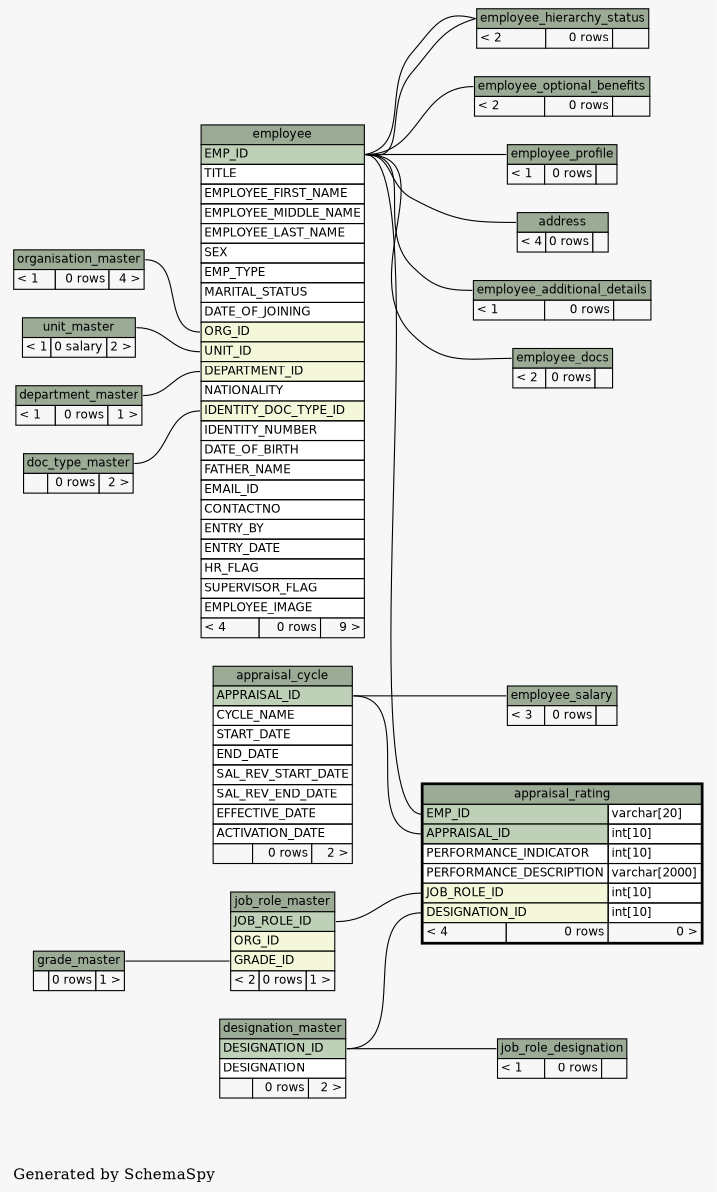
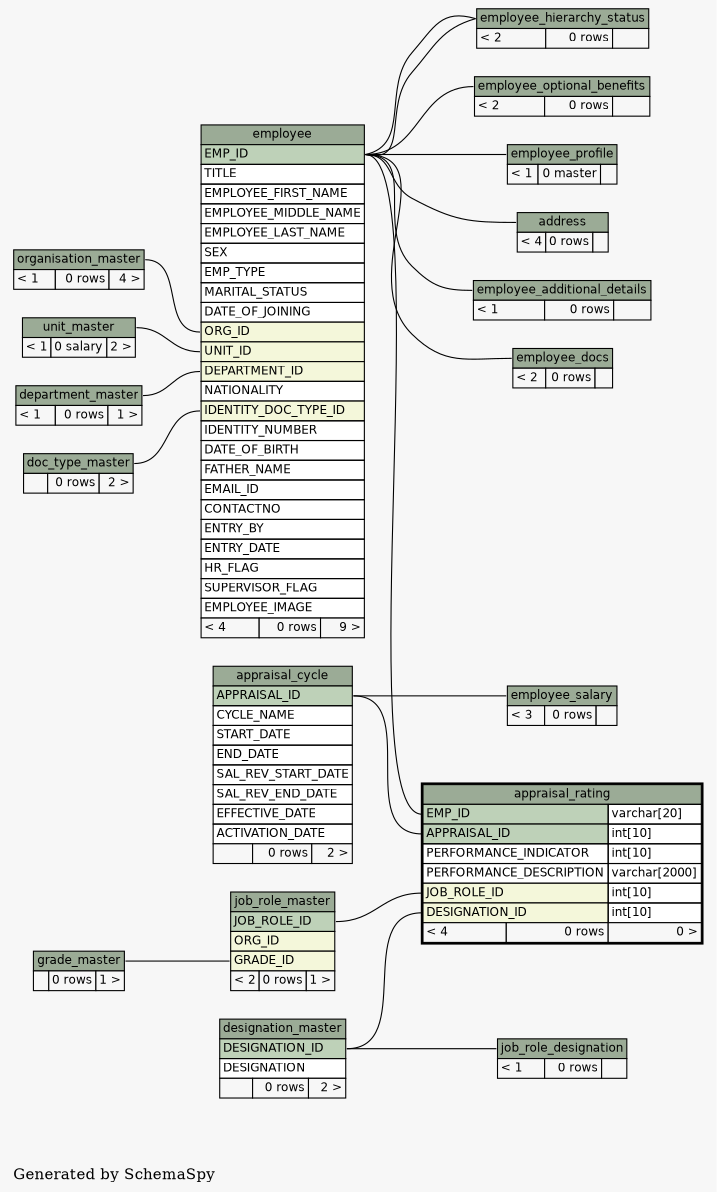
(573, 174) -> (570, 174)
